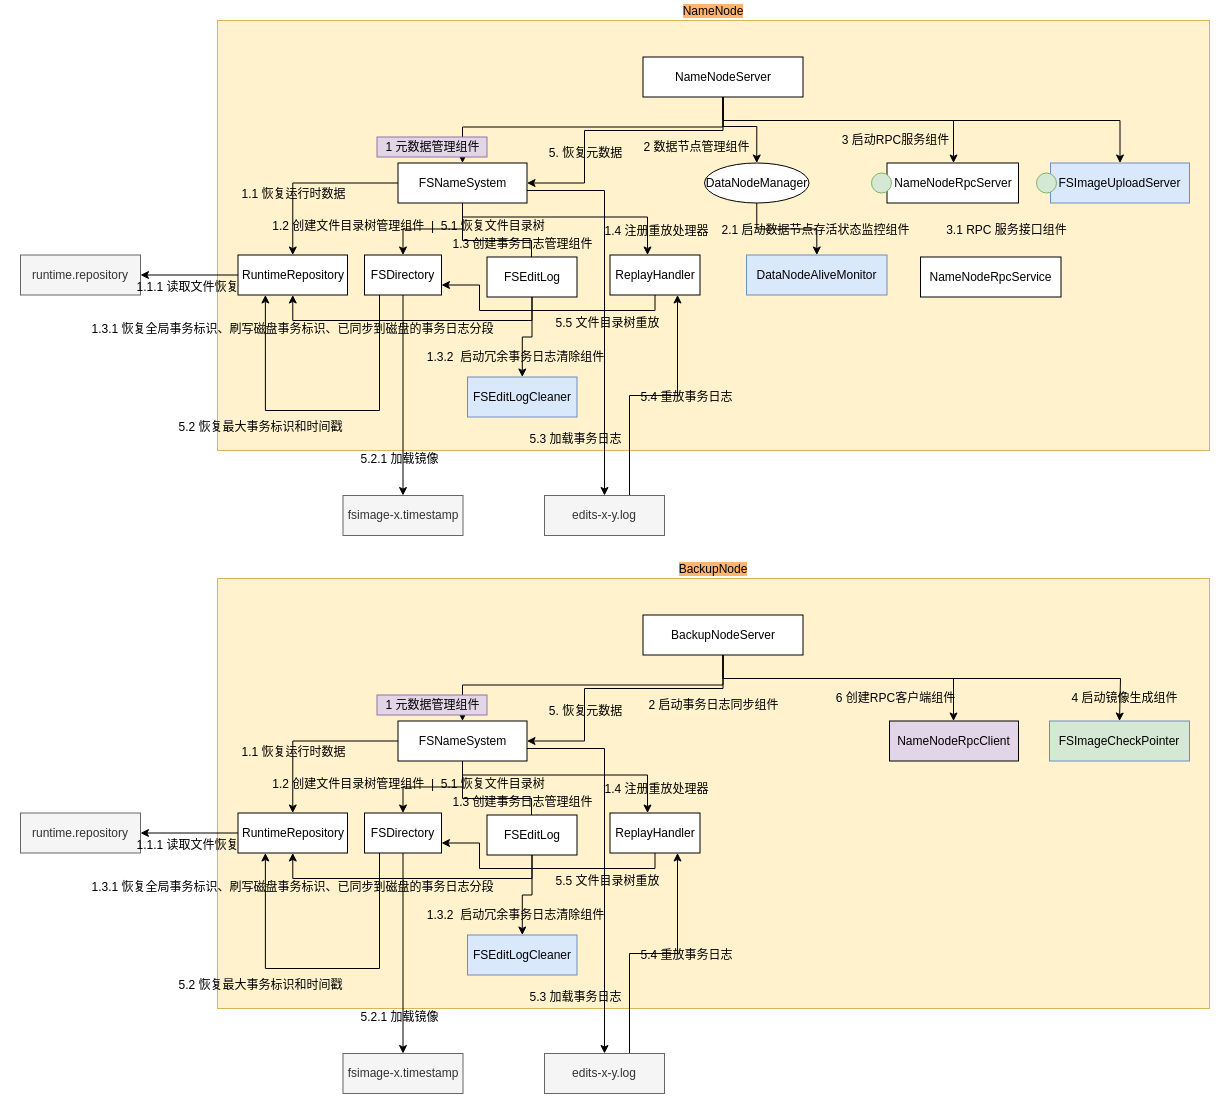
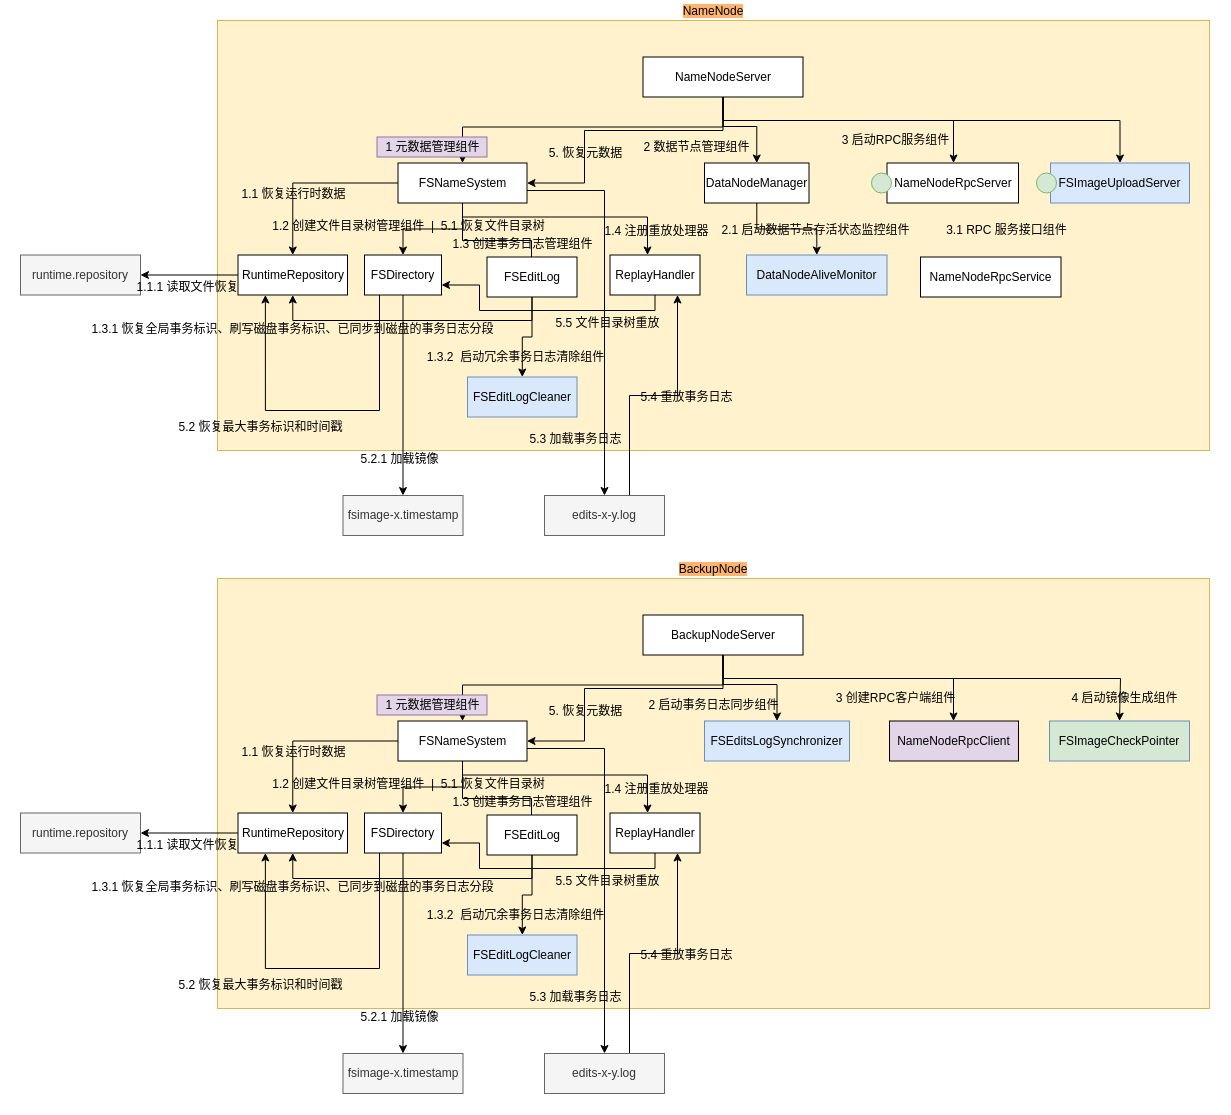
(757, 183) -> (757, 183)
none -> (766, 685)
(896, 699) -> (896, 699)
none -> (777, 741)
